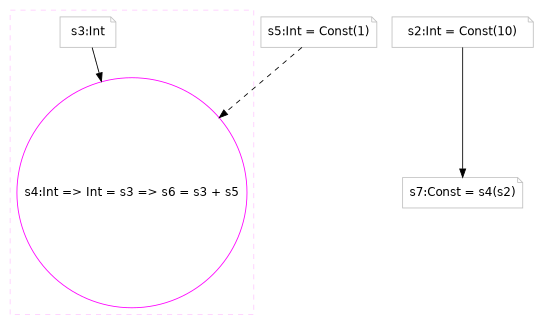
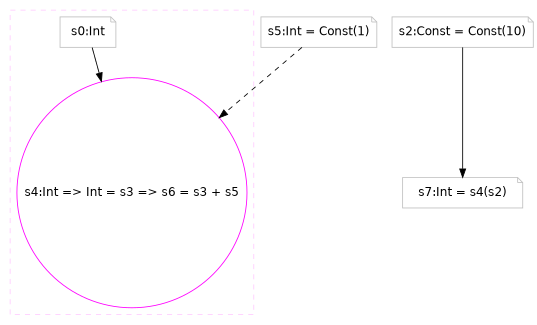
(88, 32) -> (88, 32)
(463, 32) -> (463, 32)
(463, 193) -> (463, 193)
